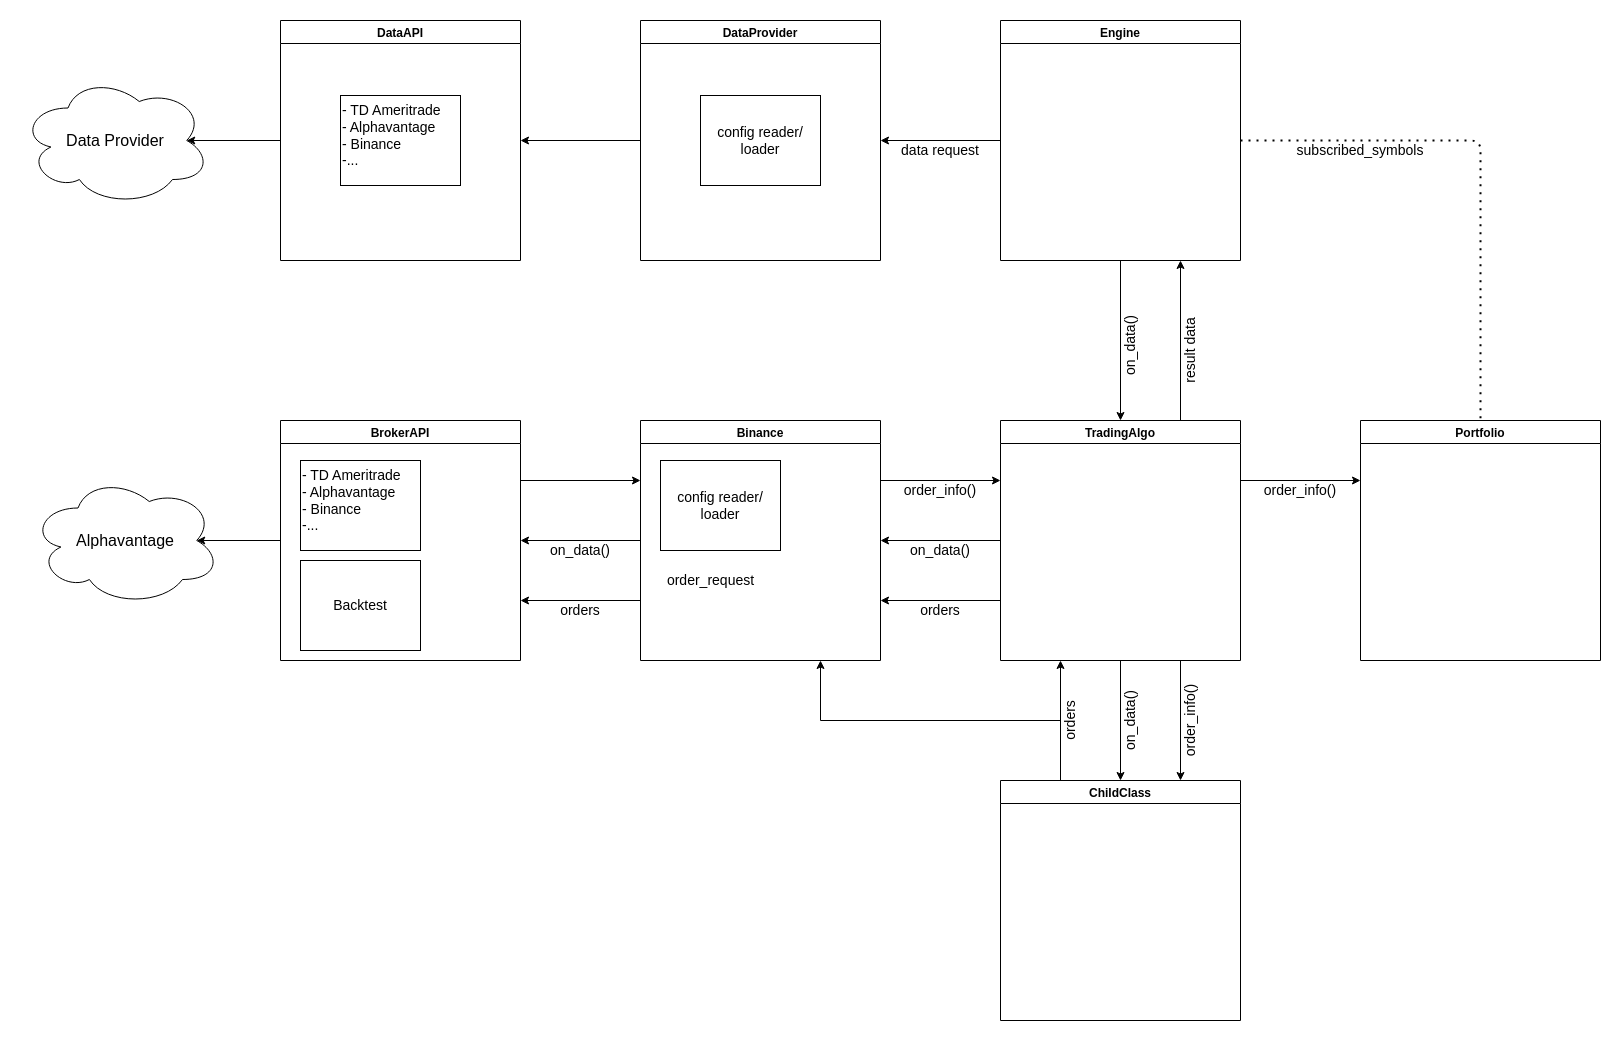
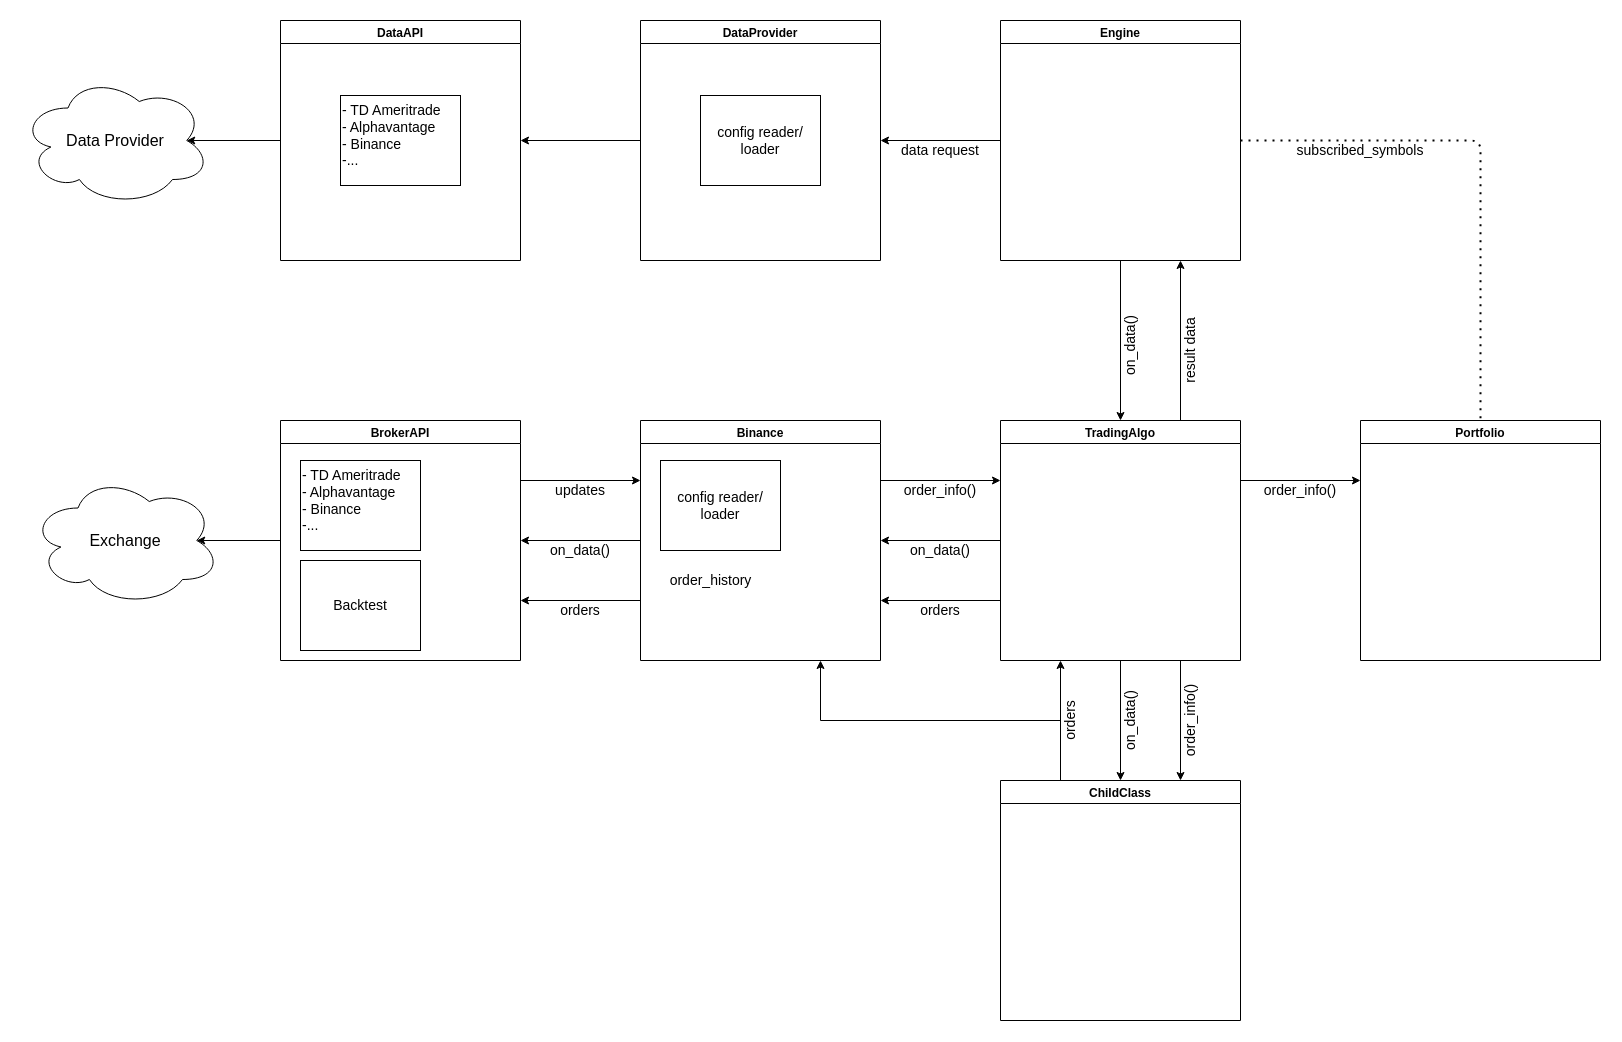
none -> (581, 491)
(126, 541) -> (126, 541)
(711, 581) -> (711, 581)
